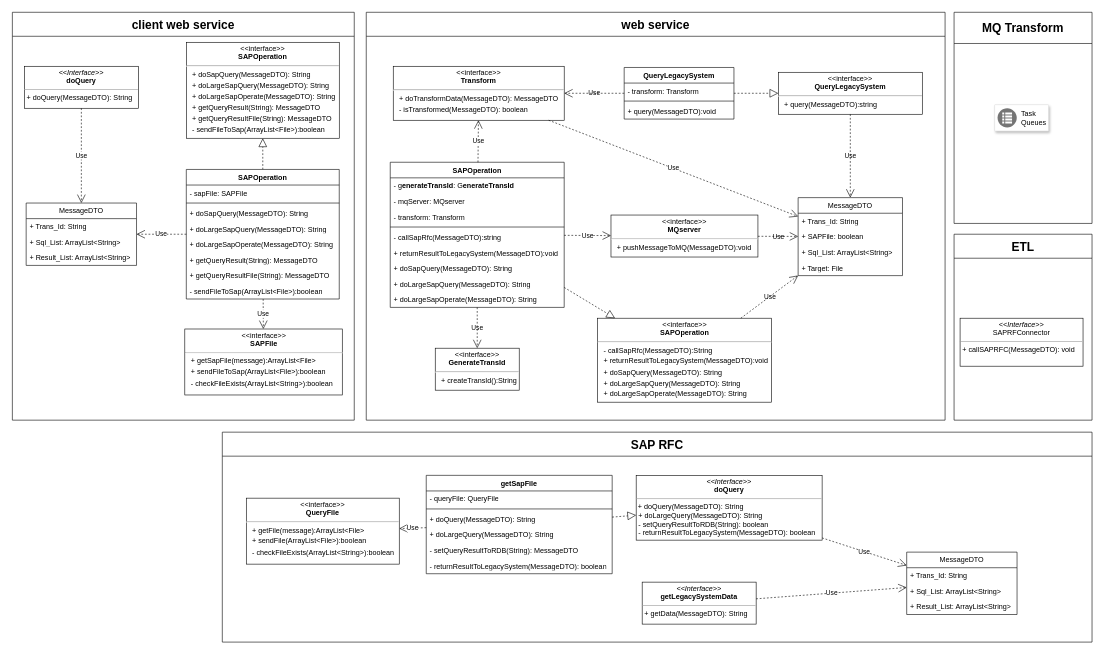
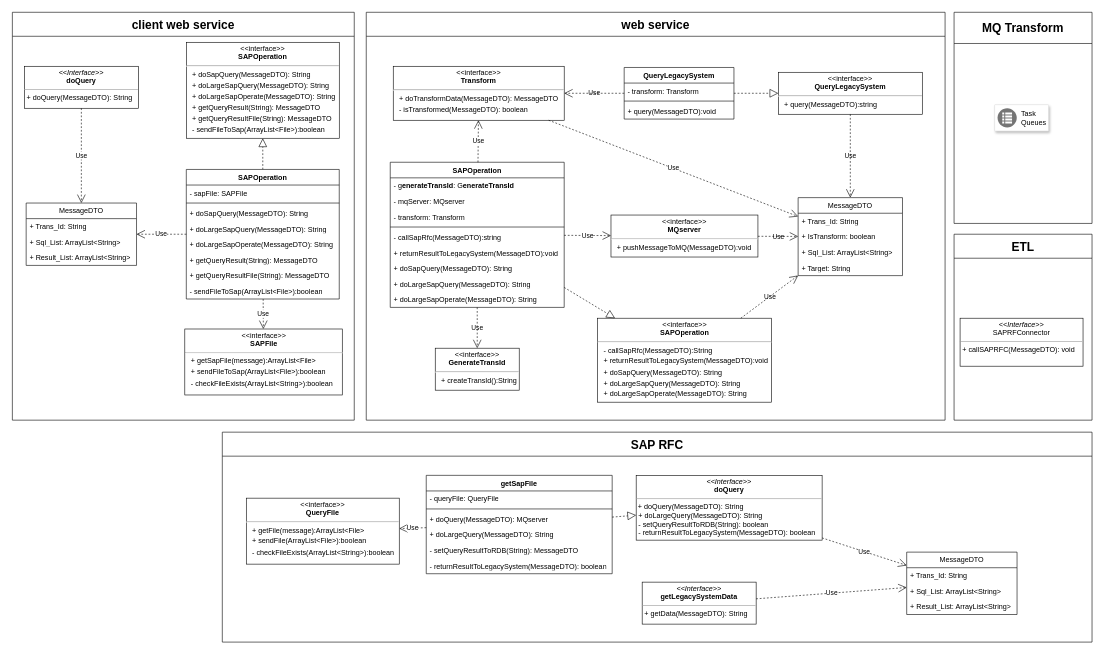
(833, 237) -> (843, 237)
(825, 269) -> (830, 269)
(485, 520) -> (490, 520)
